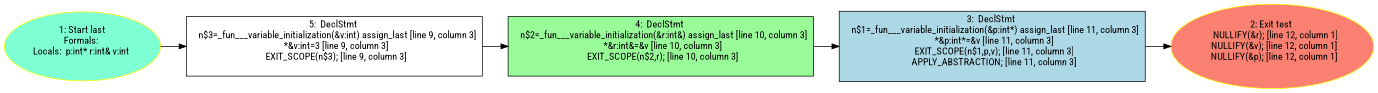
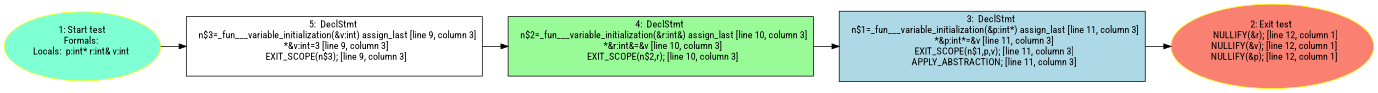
(82, 46) -> (82, 46)
